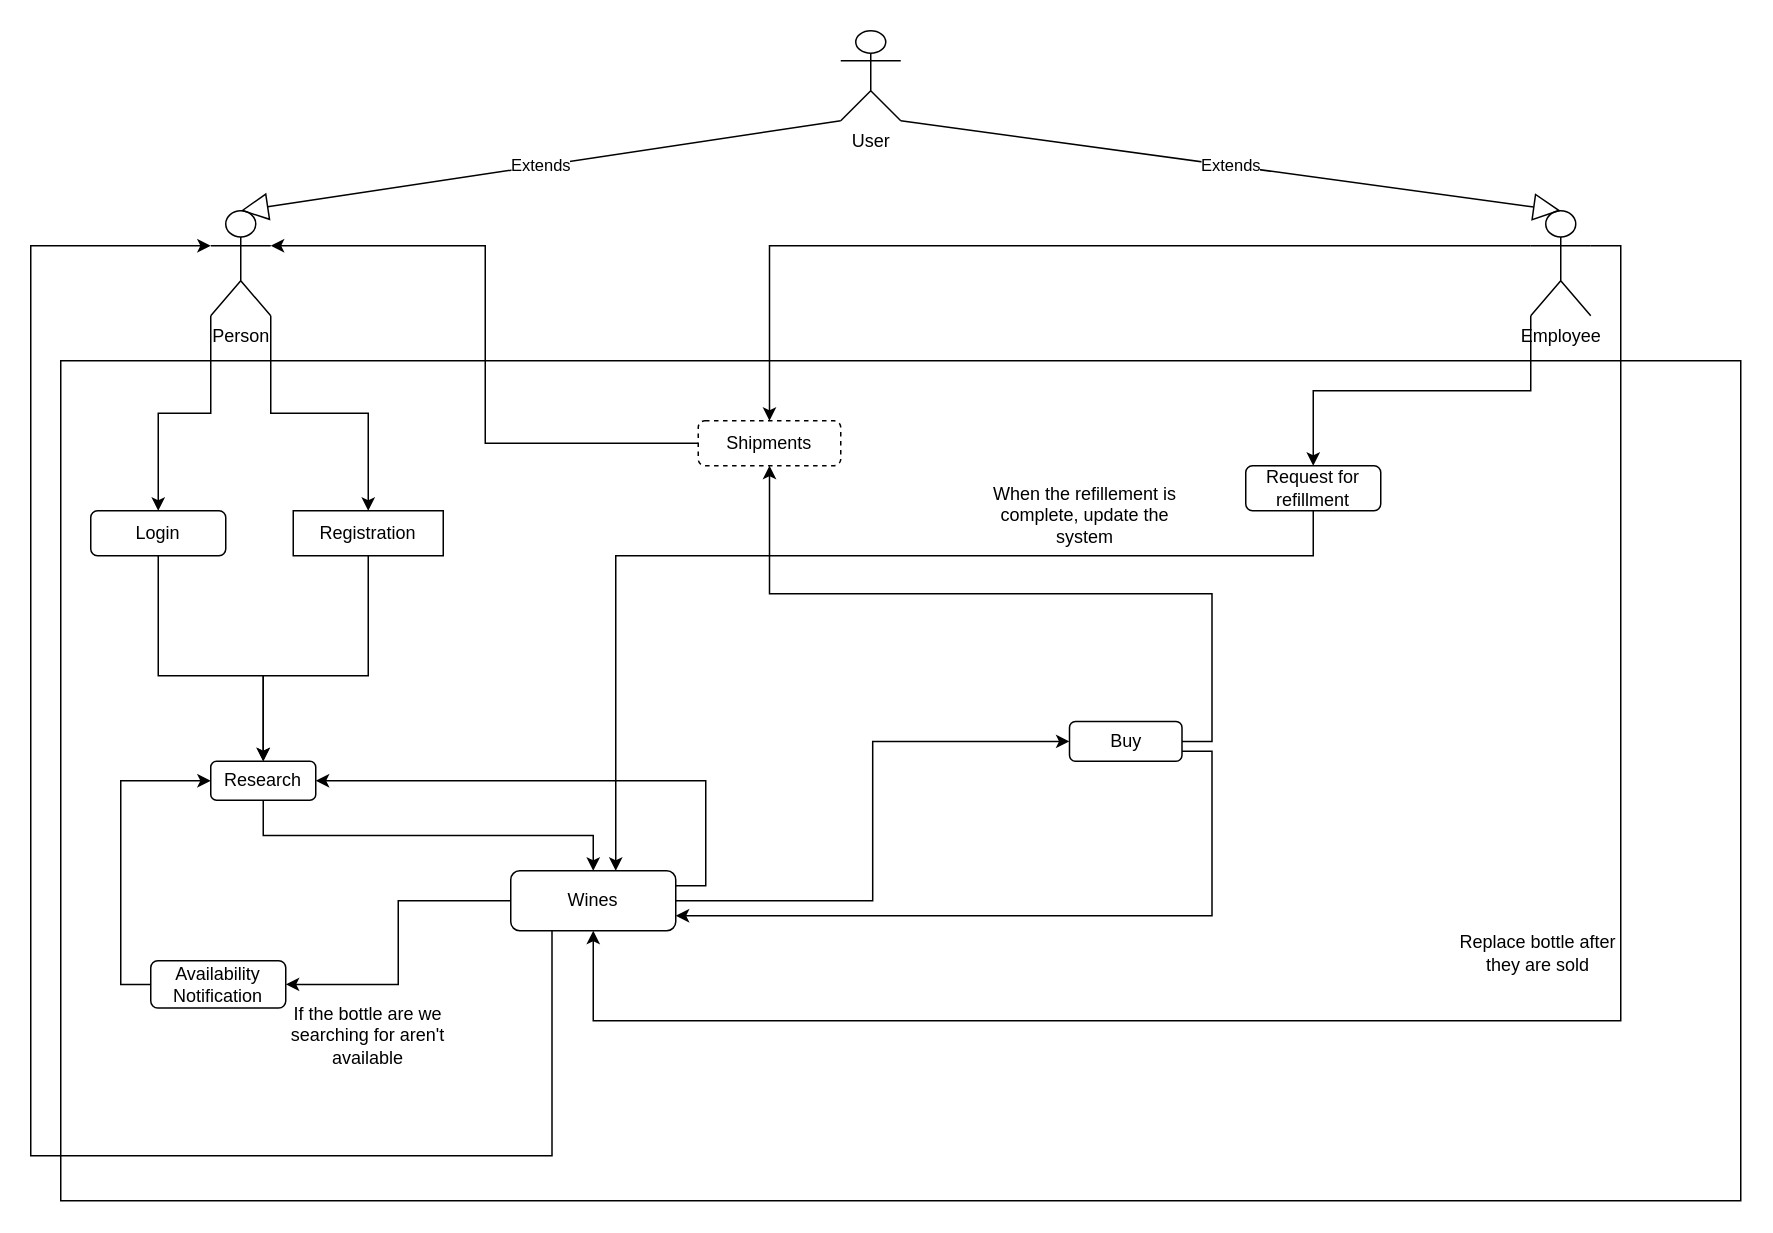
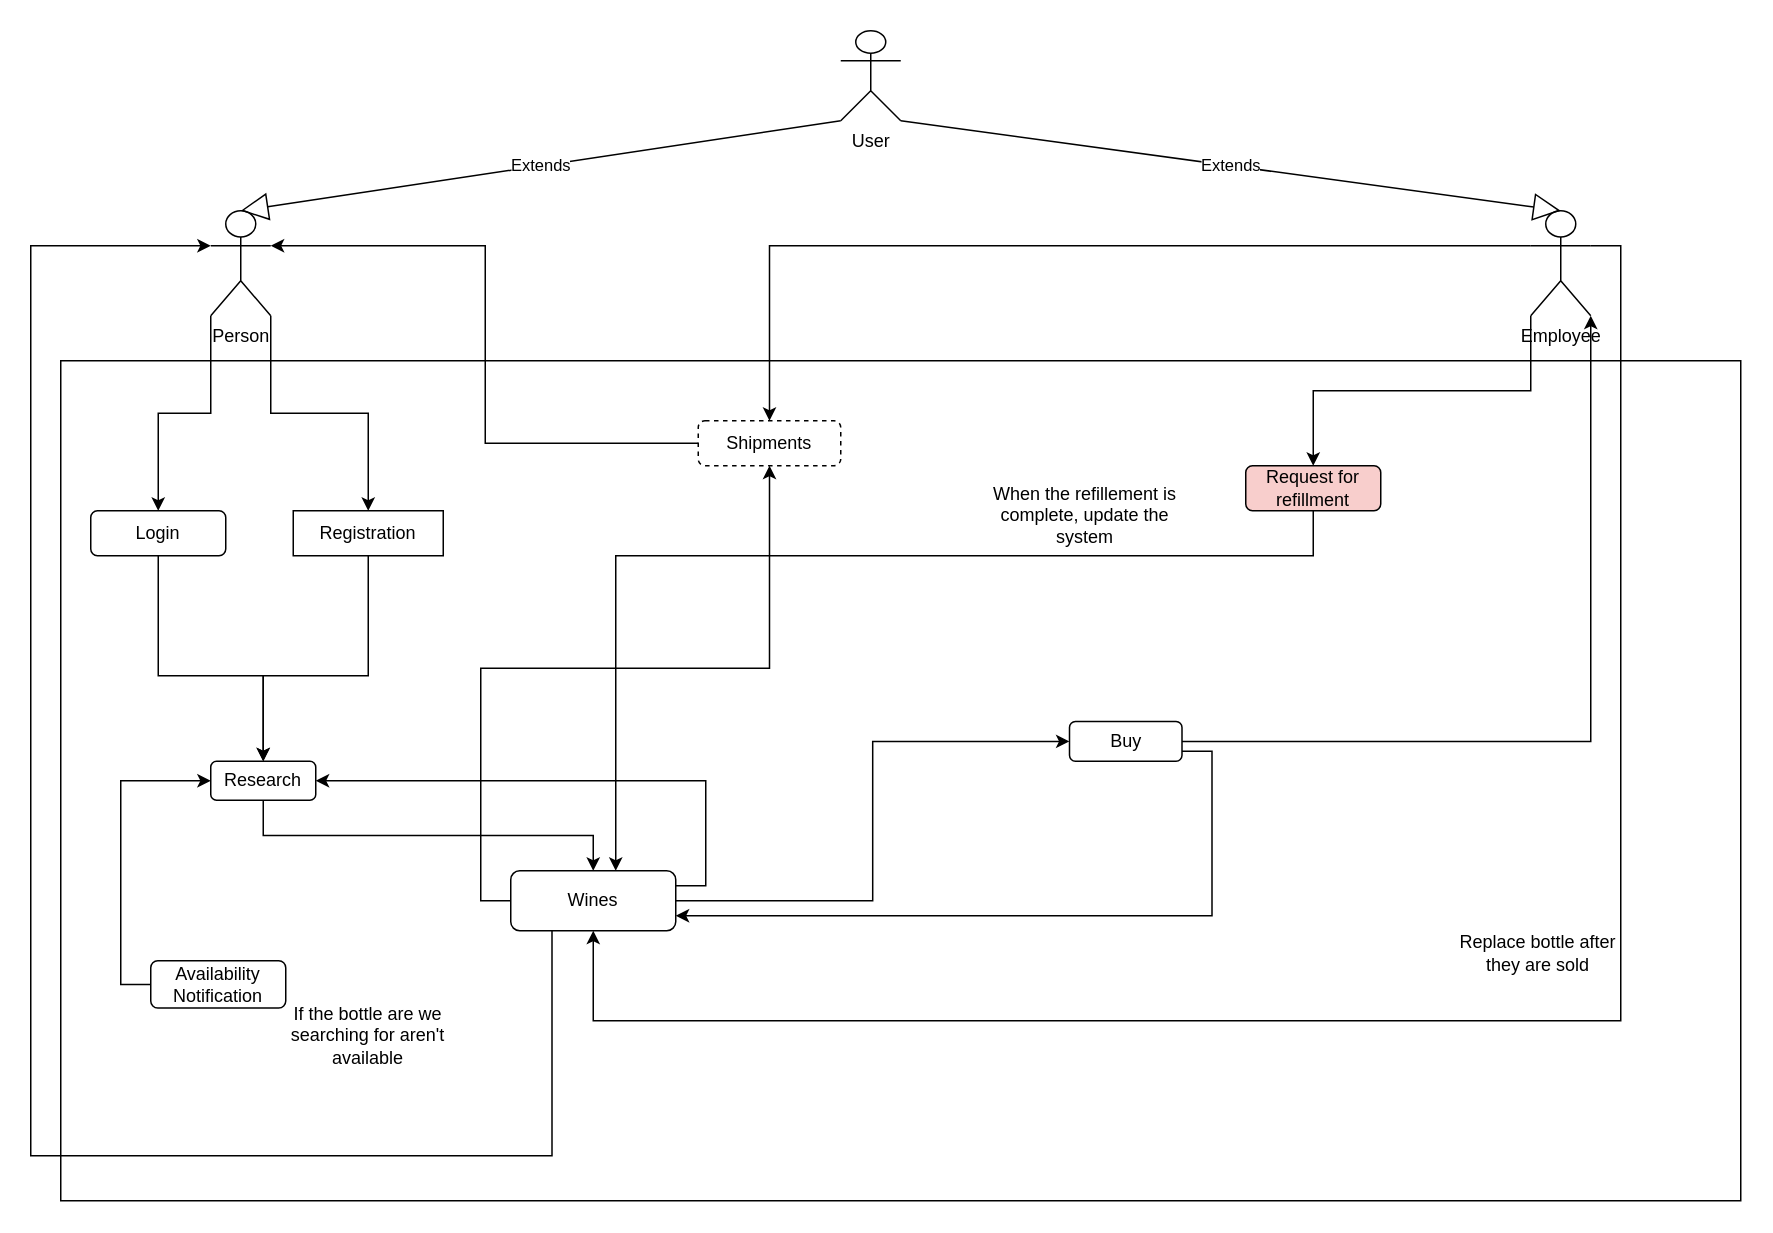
(1313, 488) -> (1313, 488)
(1067, 594) -> (1591, 724)
(398, 951) -> (544, 668)
